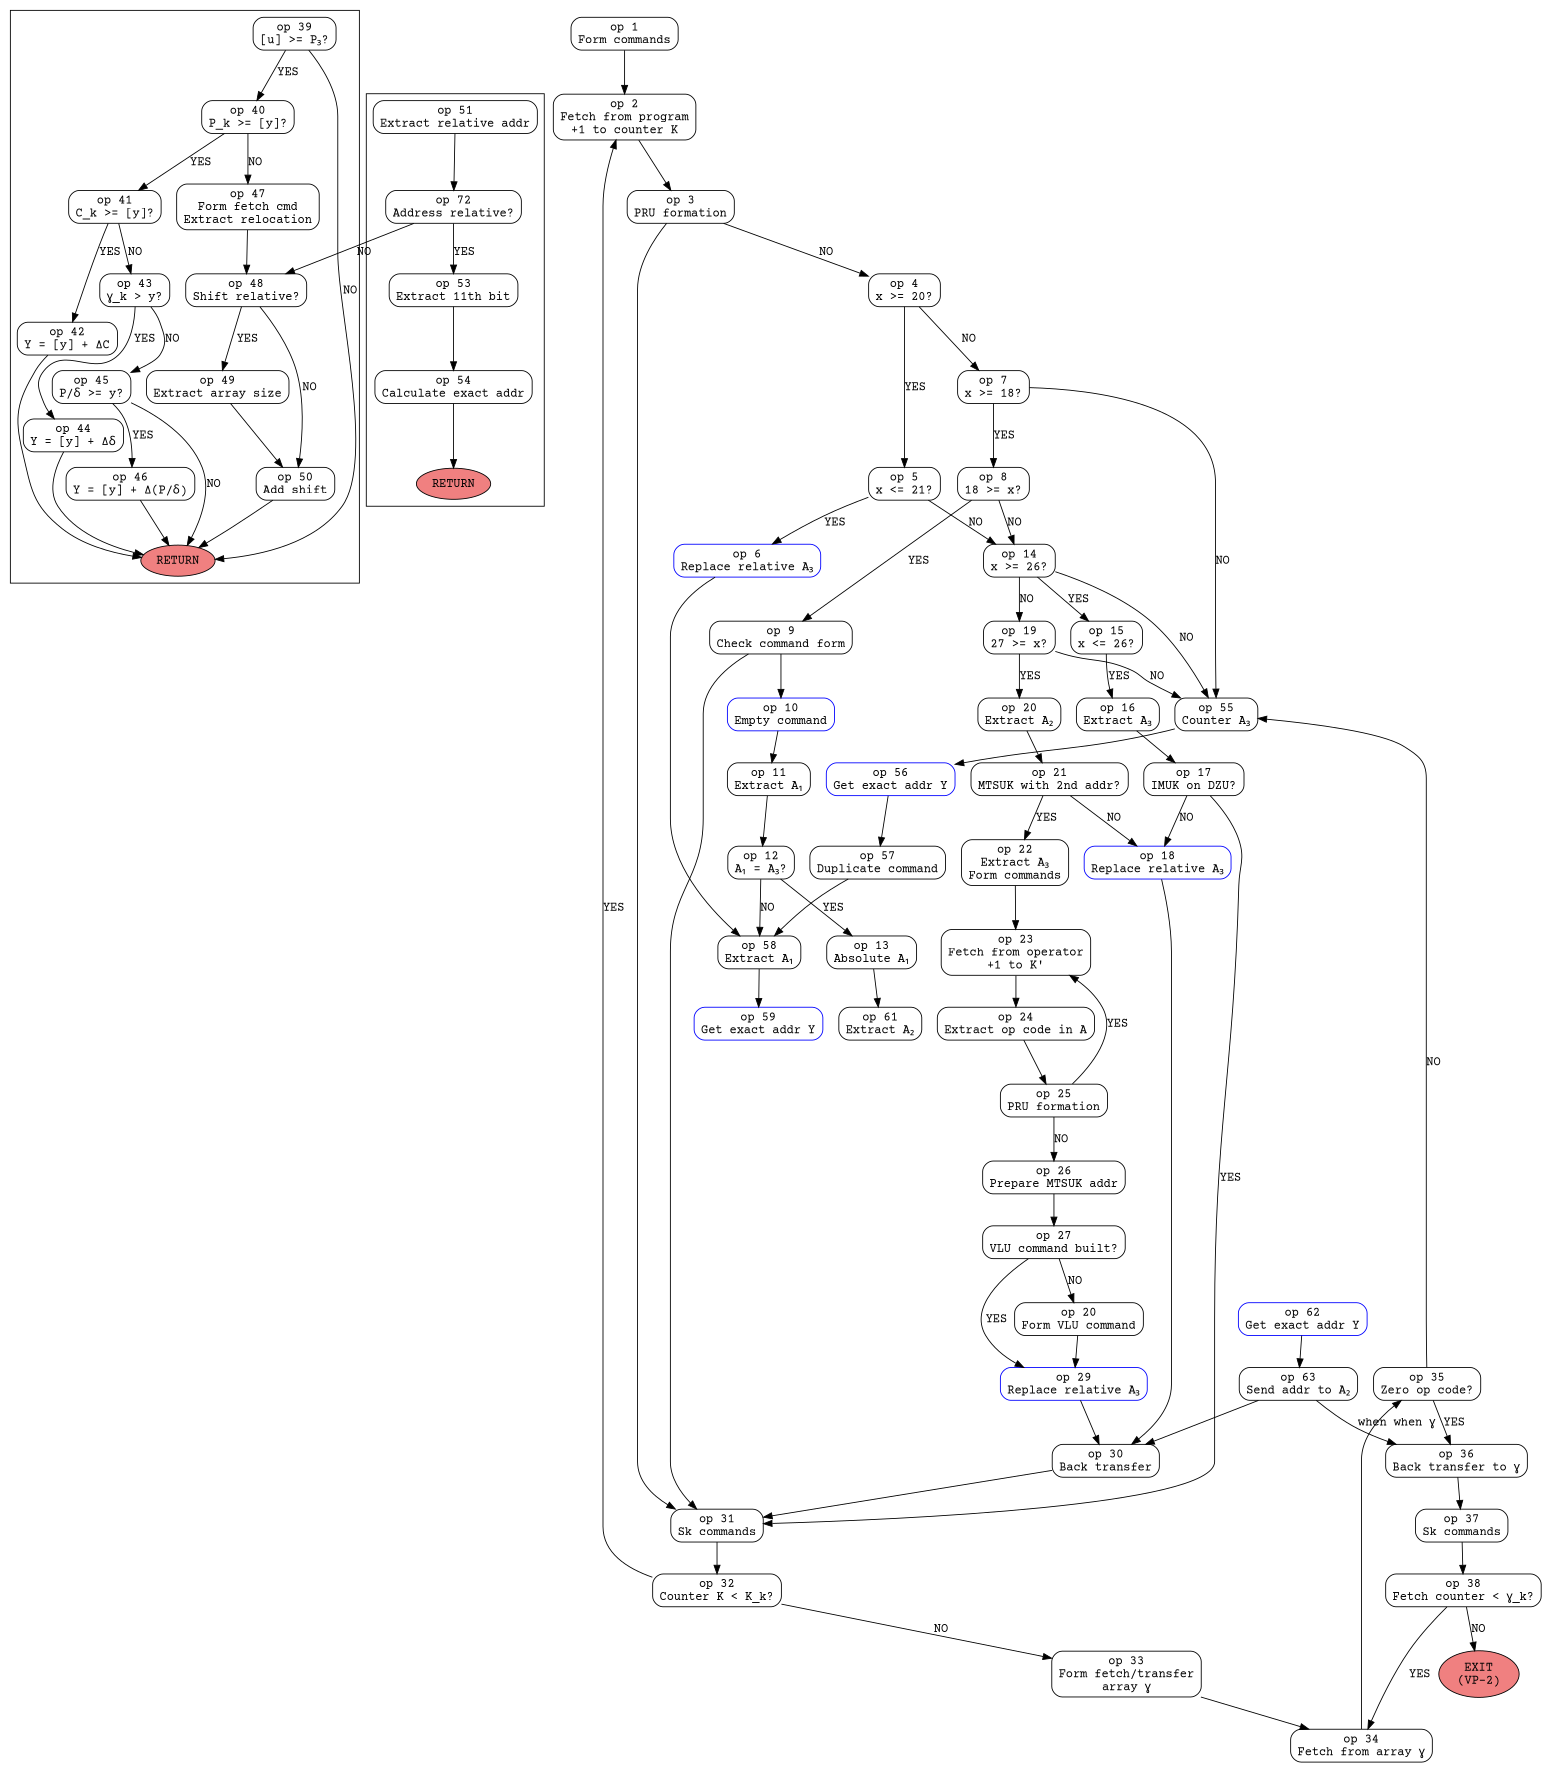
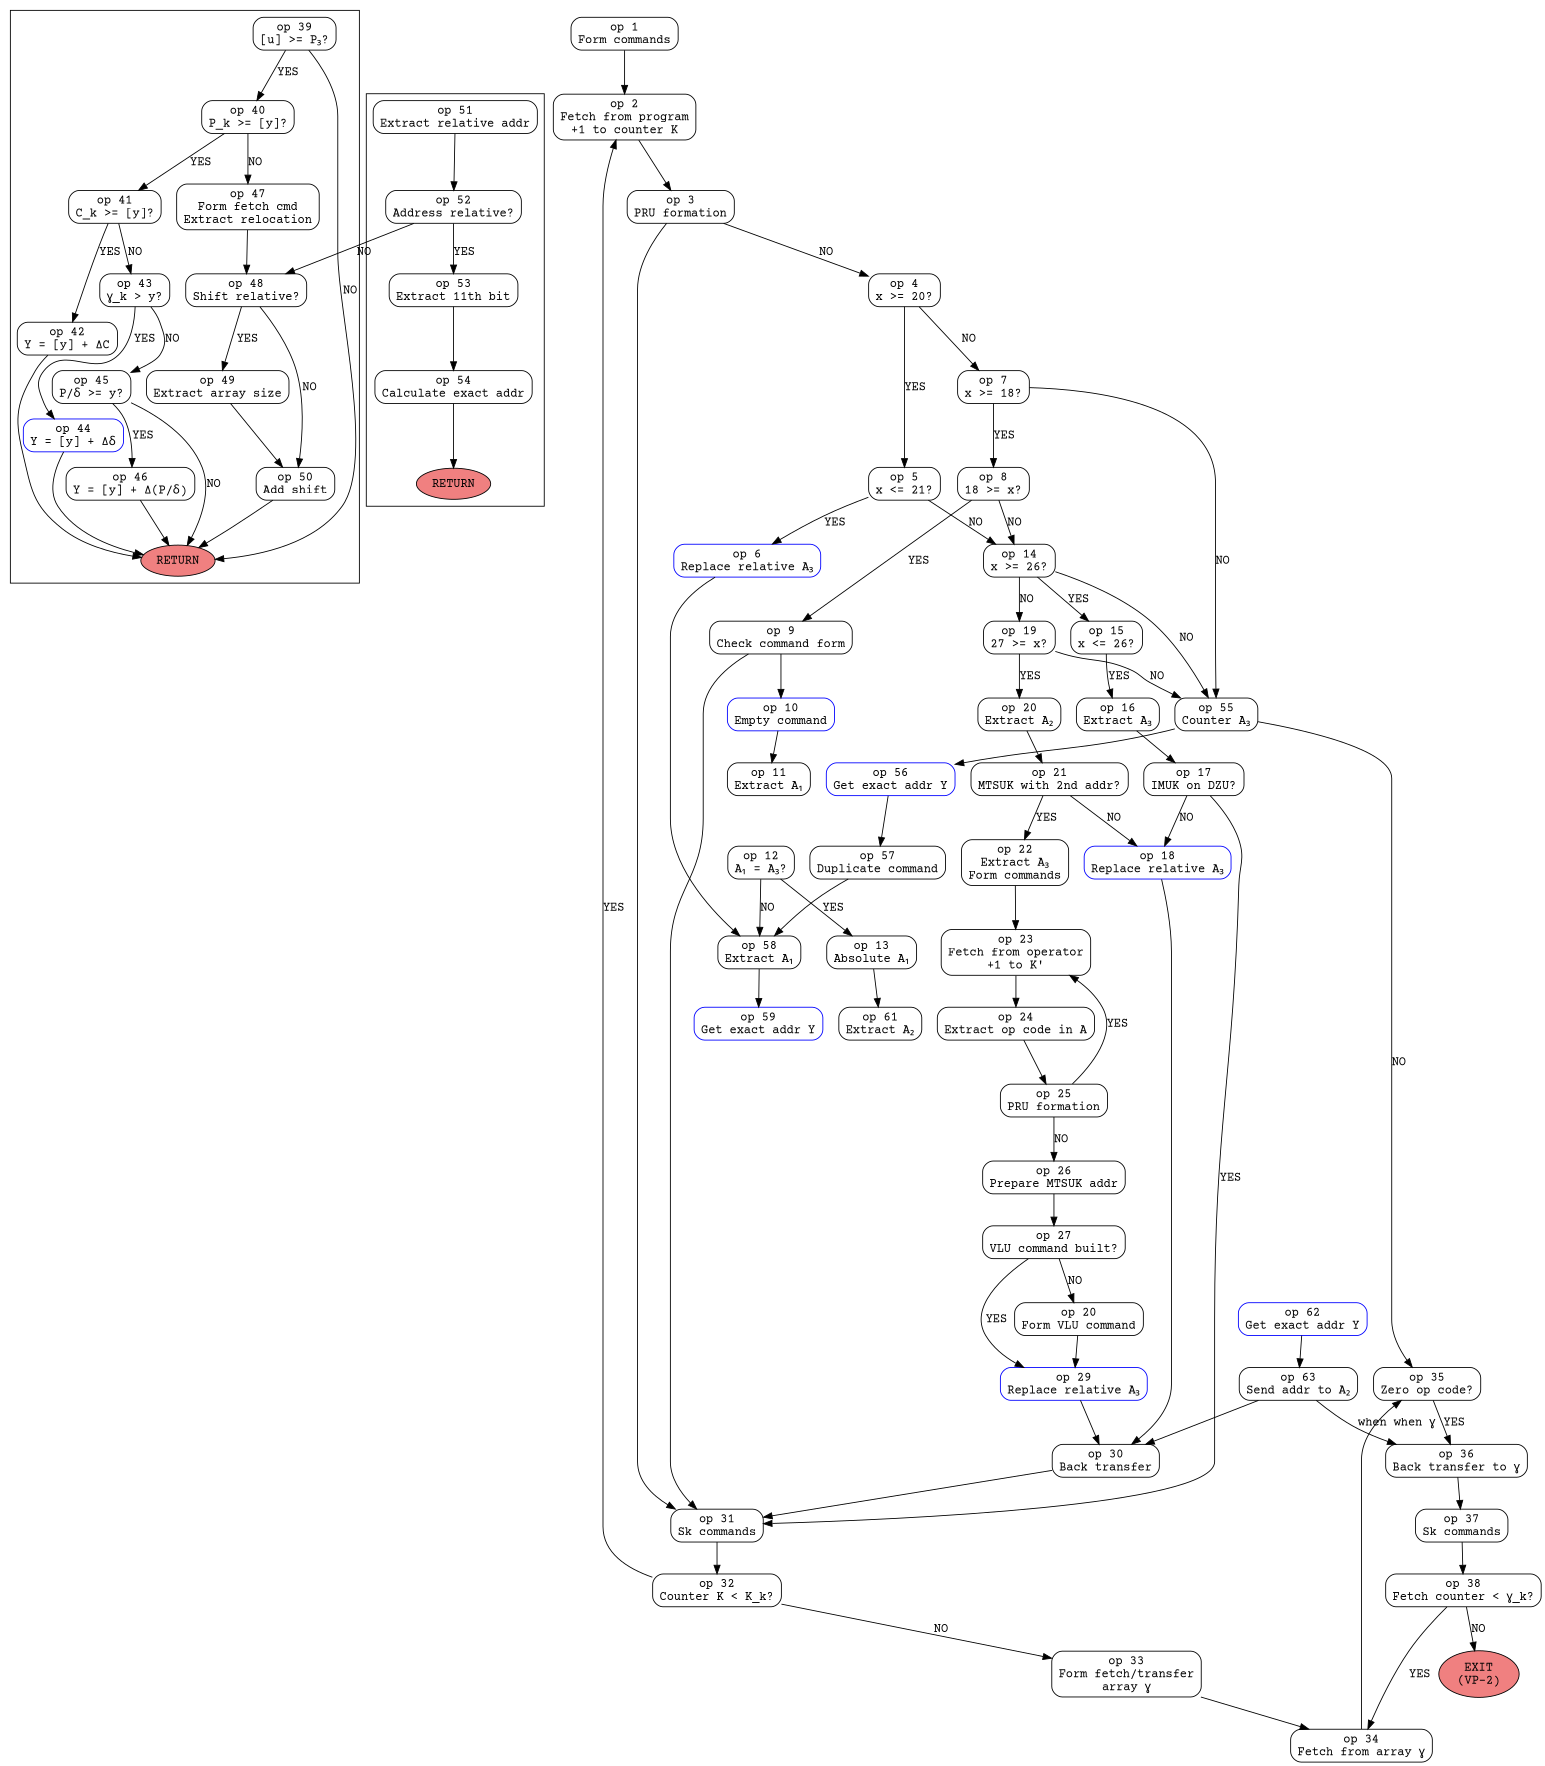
(454, 207) -> (454, 207)
(73, 435) -> (73, 435)
(765, 817) -> none
(1426, 982) -> (1392, 996)
